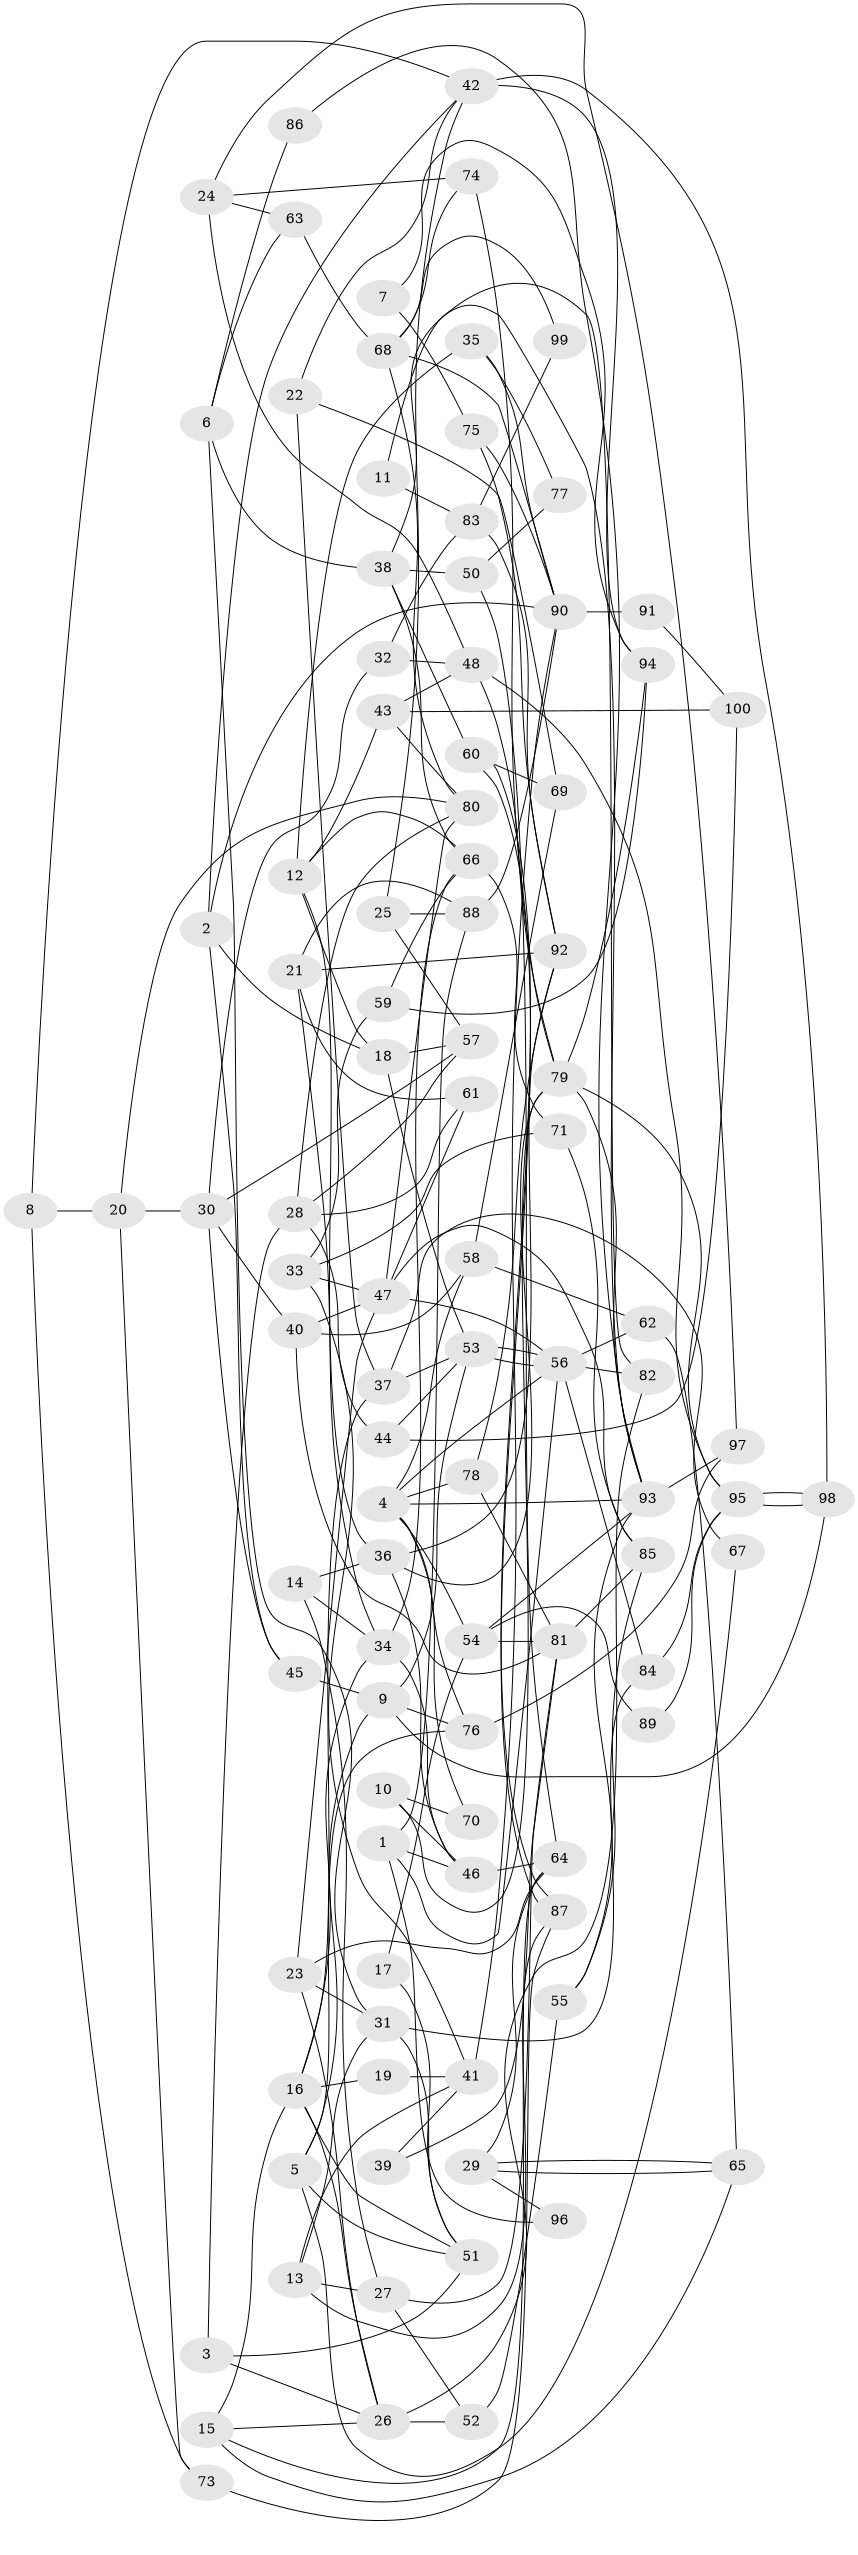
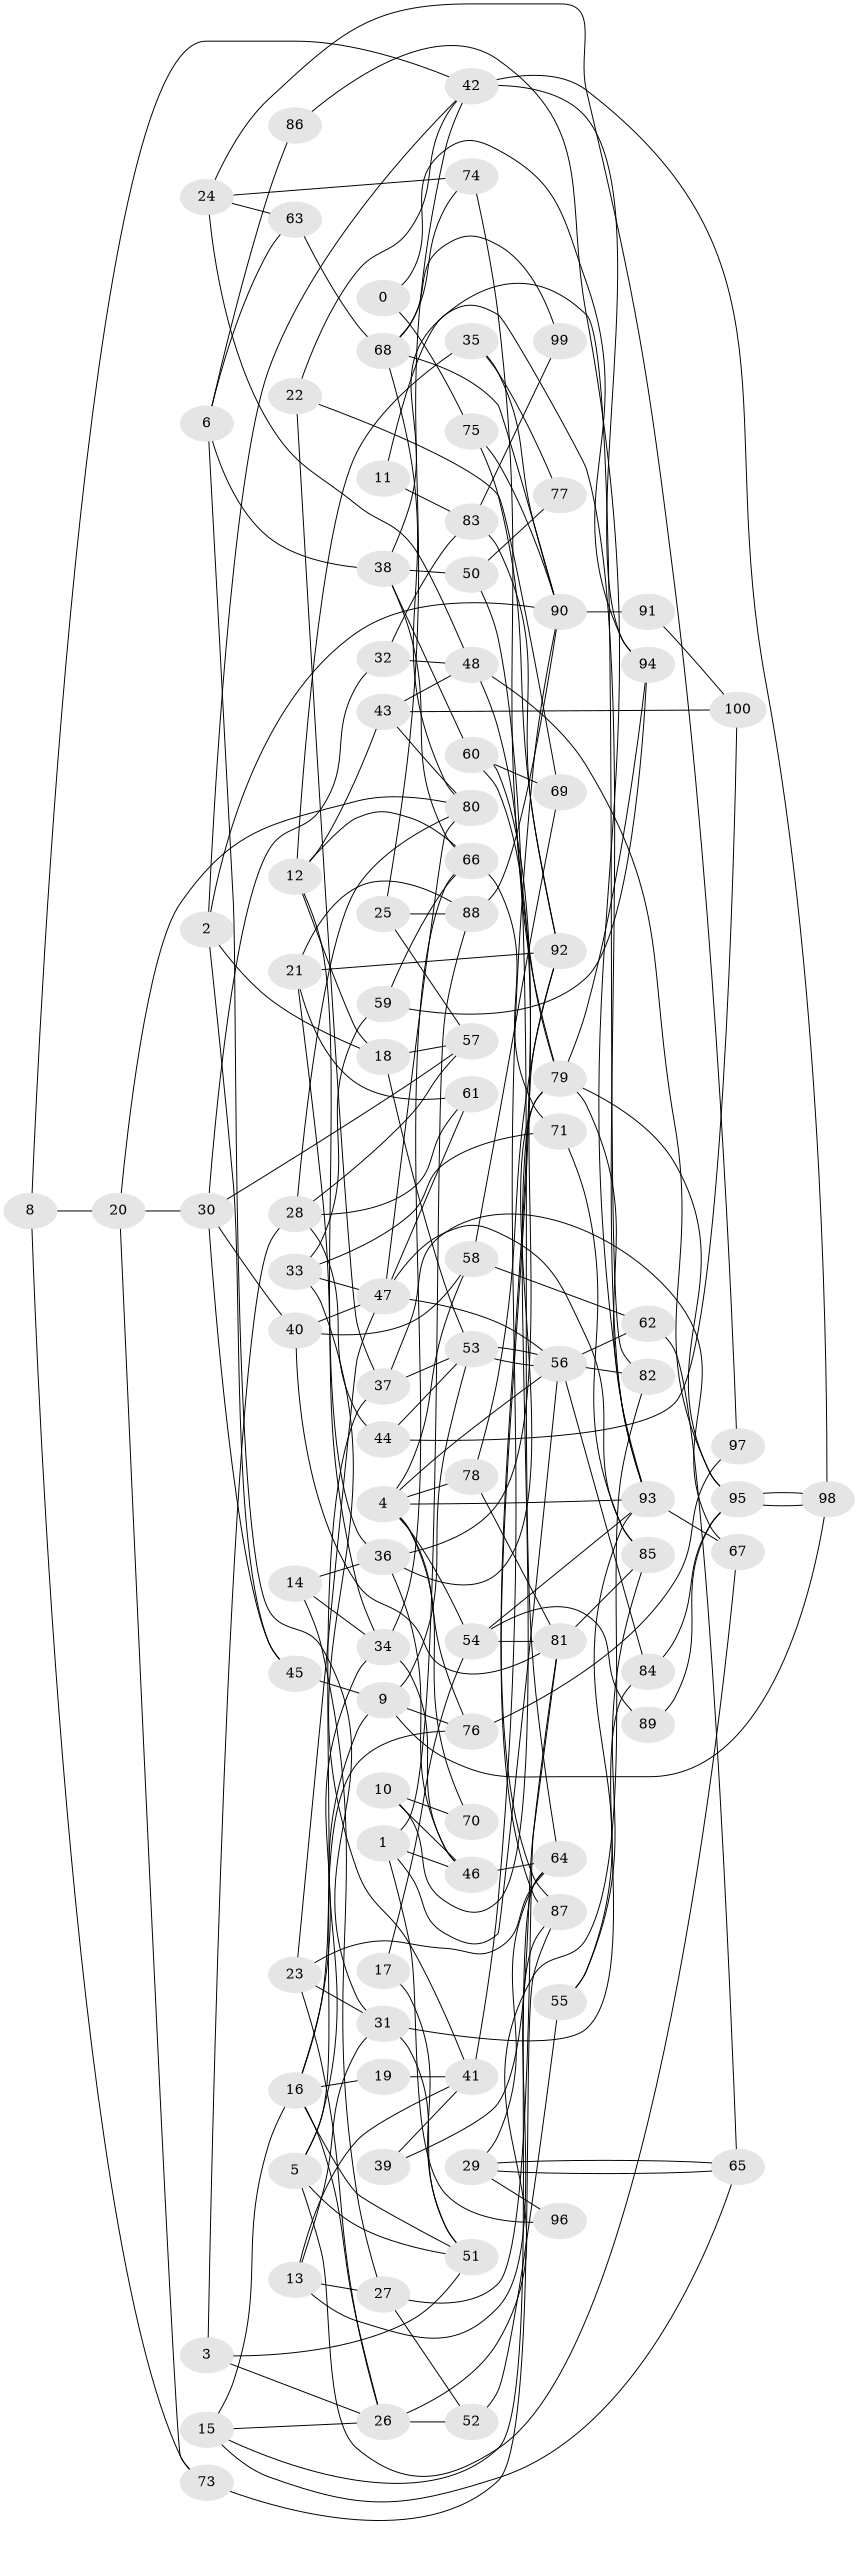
(383, 298) -> (383, 298)
(688, 1476) -> (686, 1521)
